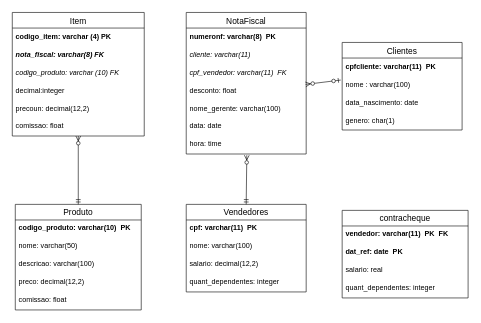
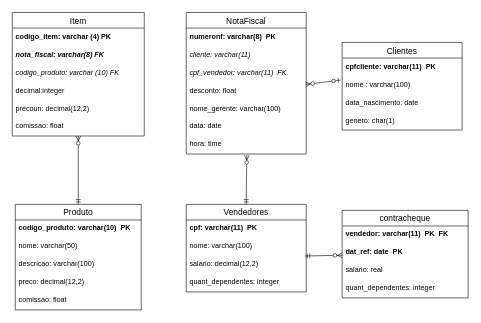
none -> (324, 256)
